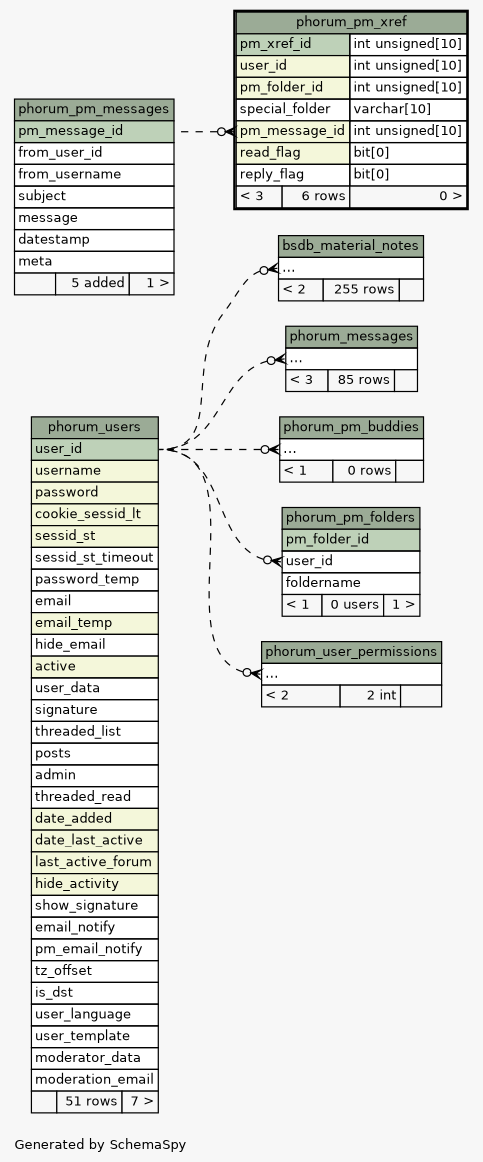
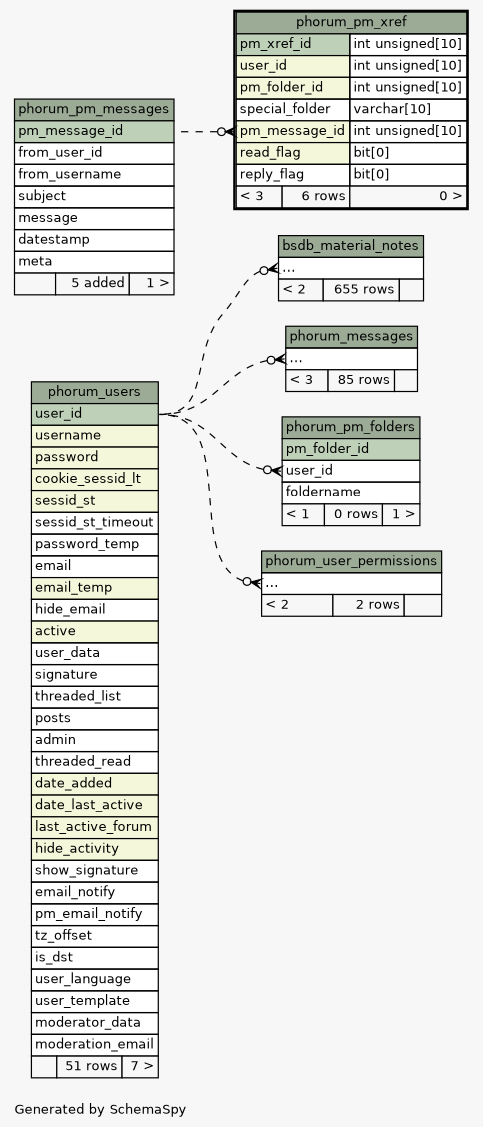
(365, 289) -> (365, 289)
(351, 450) -> none
(355, 605) -> (356, 514)
(382, 695) -> (378, 605)
